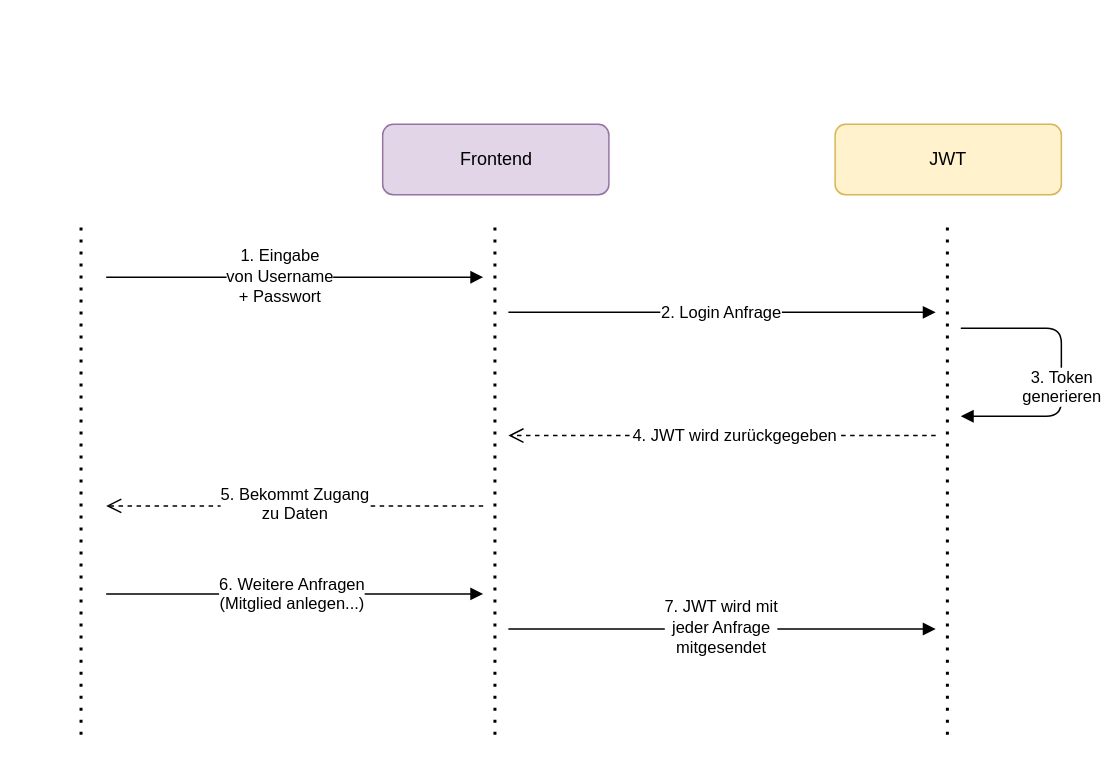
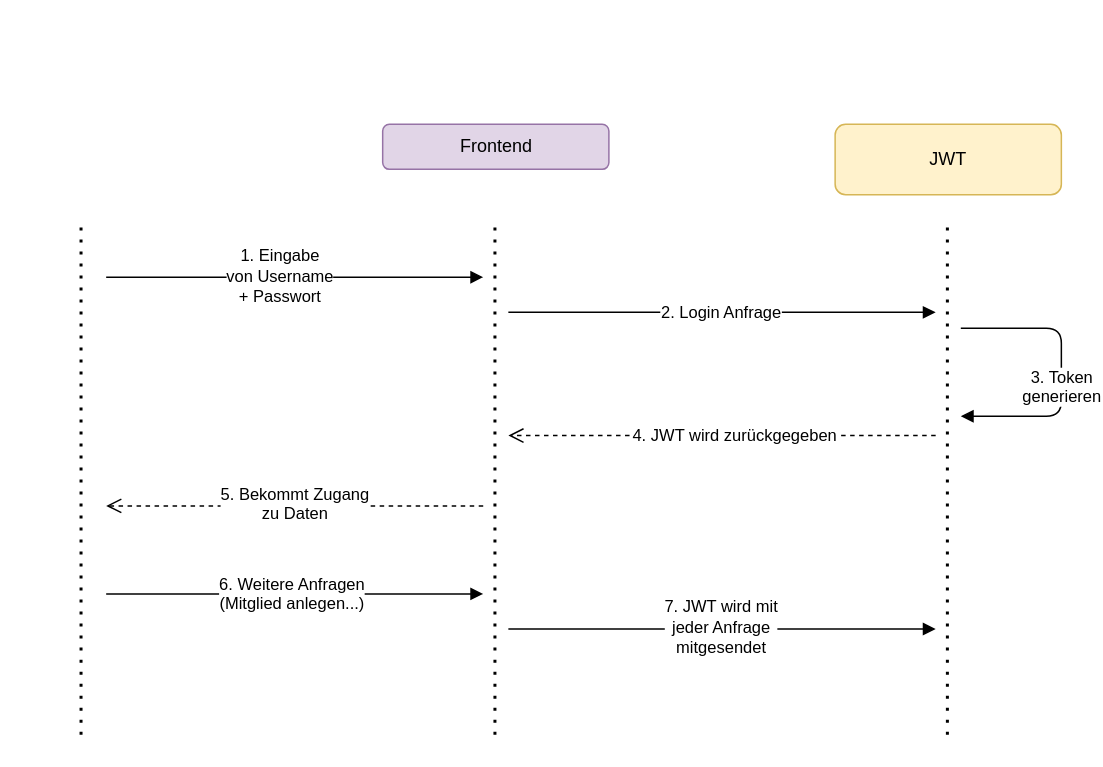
(496, 159) -> (496, 147)
